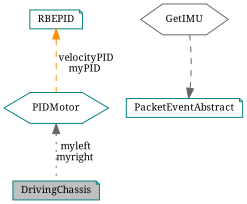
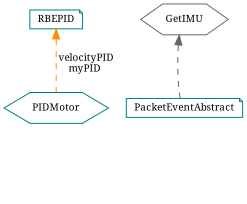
(191, 62) -> (178, 72)
(56, 190) -> none
